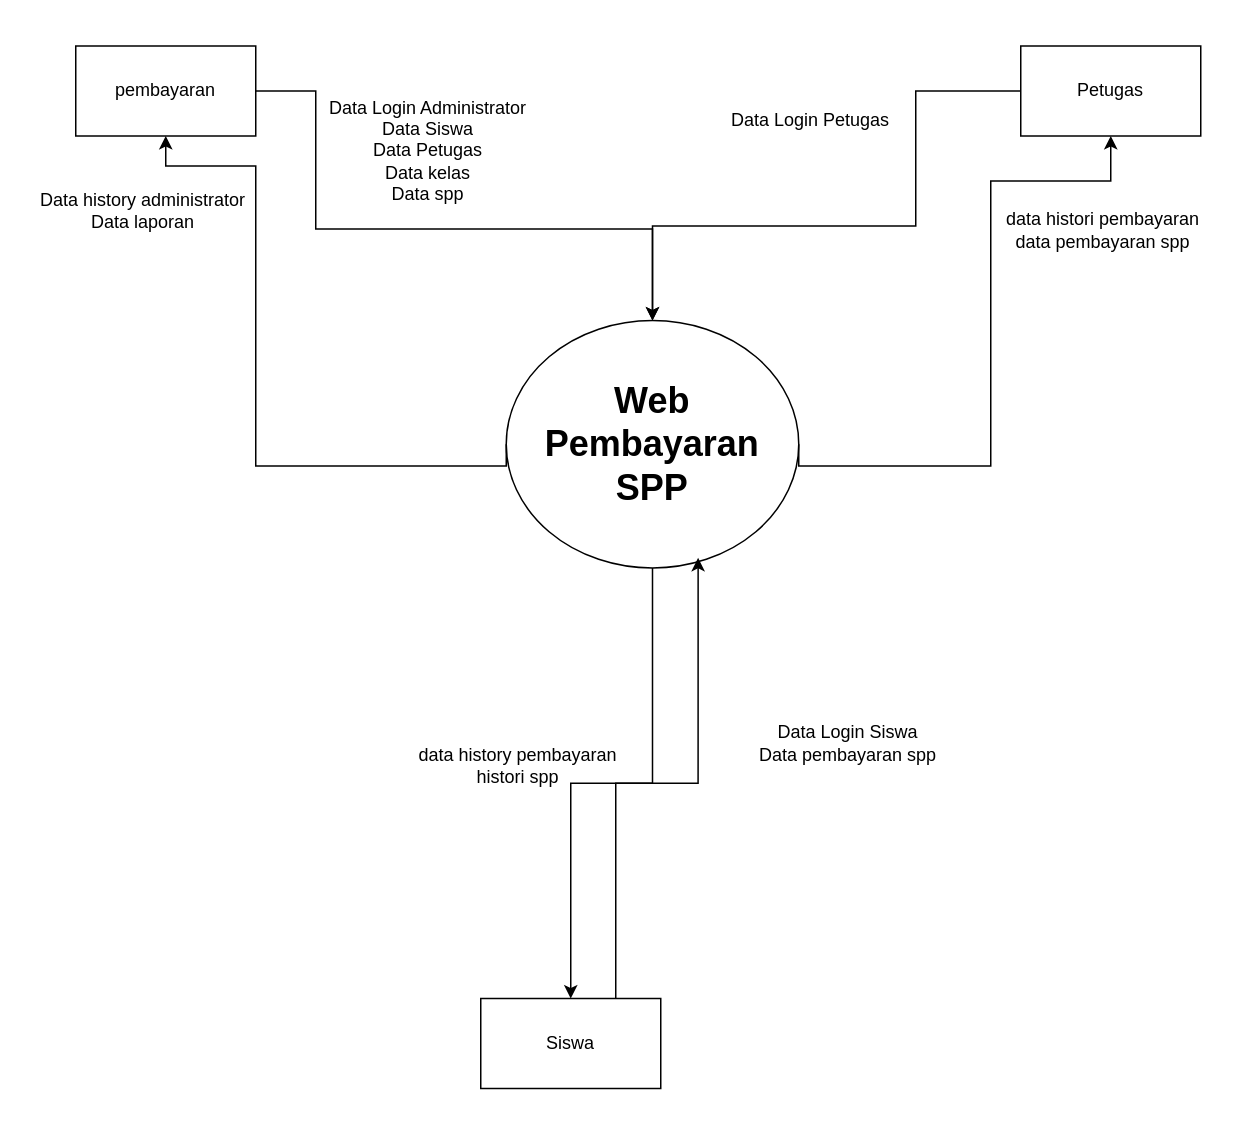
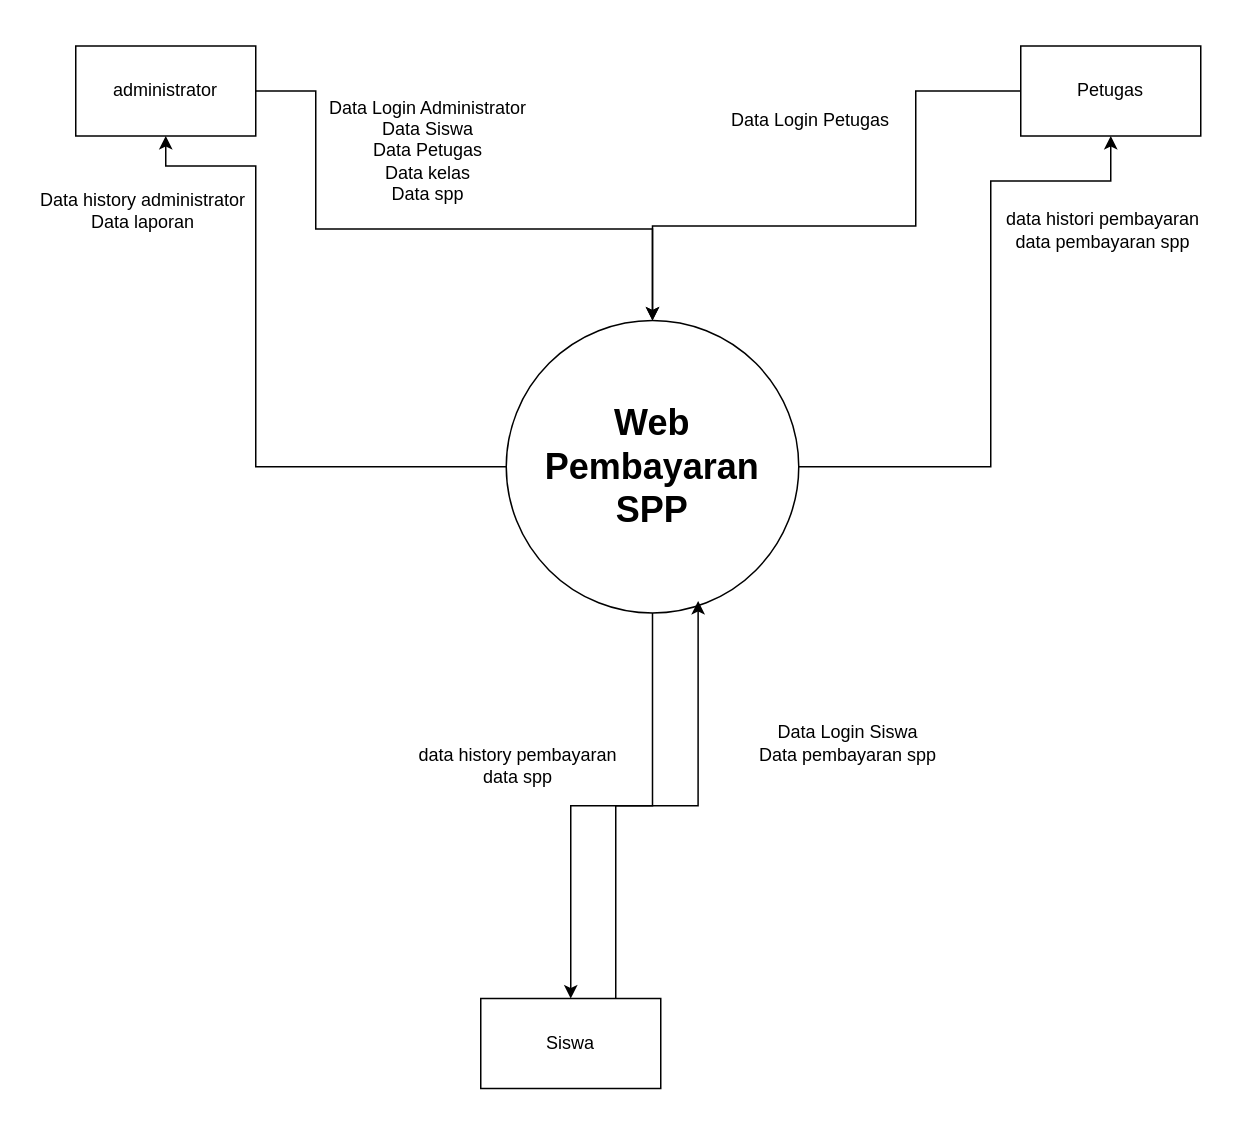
(166, 91) -> (166, 91)
(653, 444) -> (653, 467)
(518, 766) -> (518, 766)
